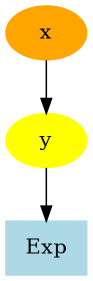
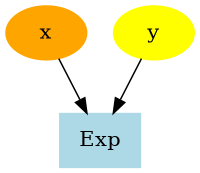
(46, 79) -> (69, 79)
